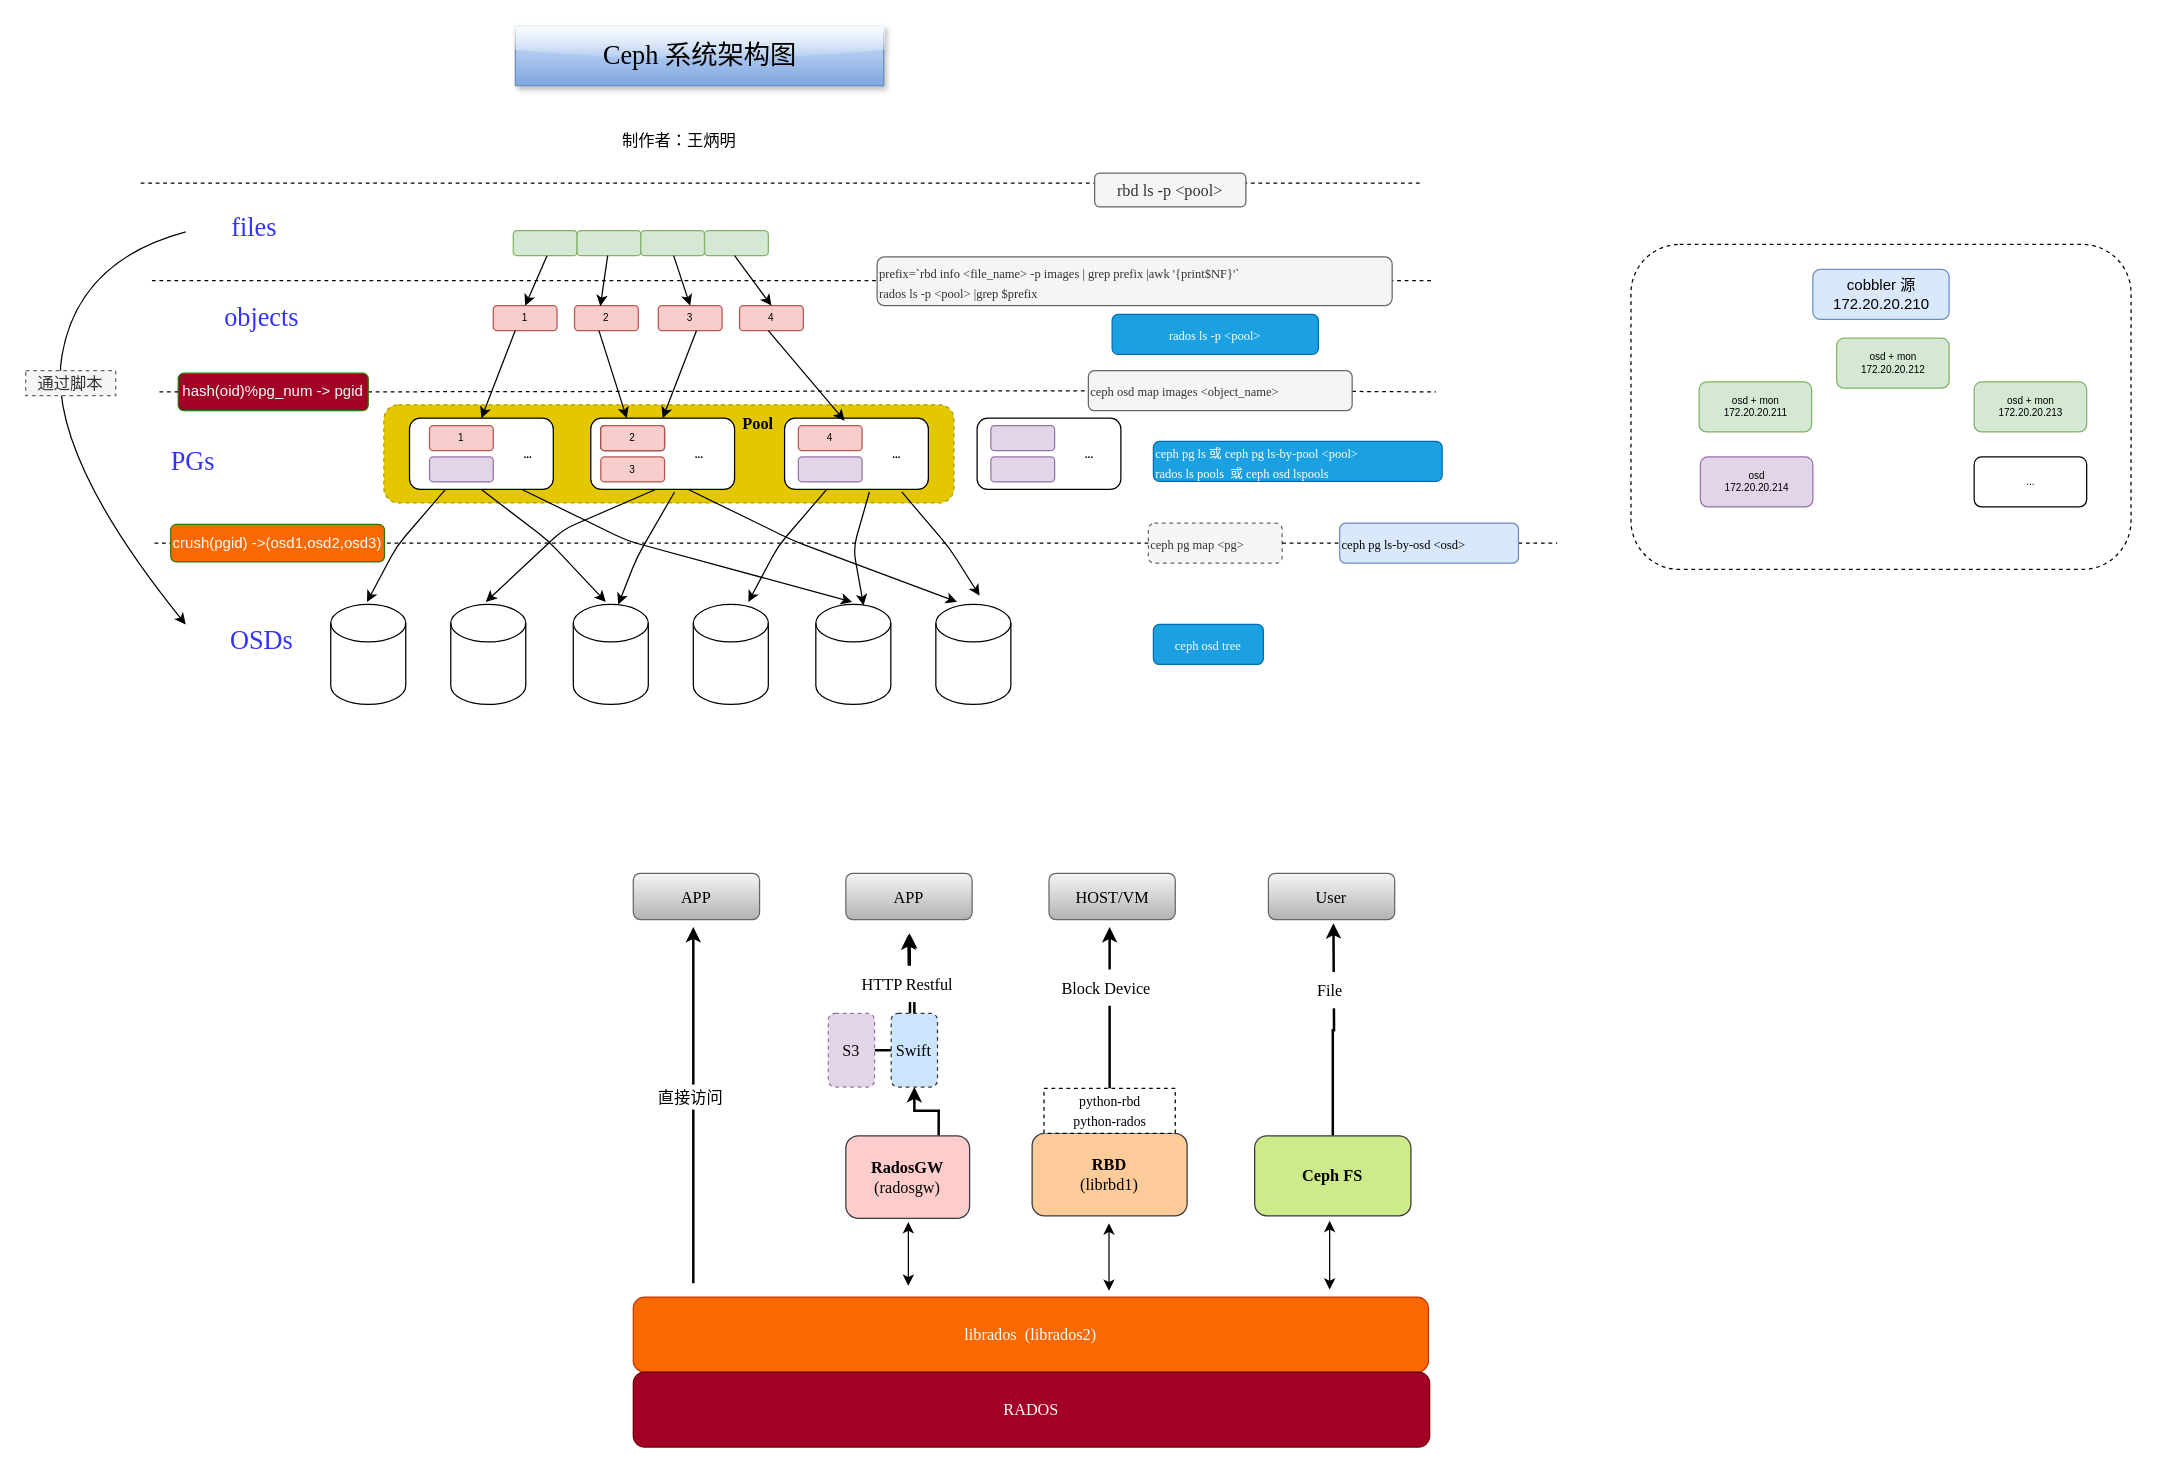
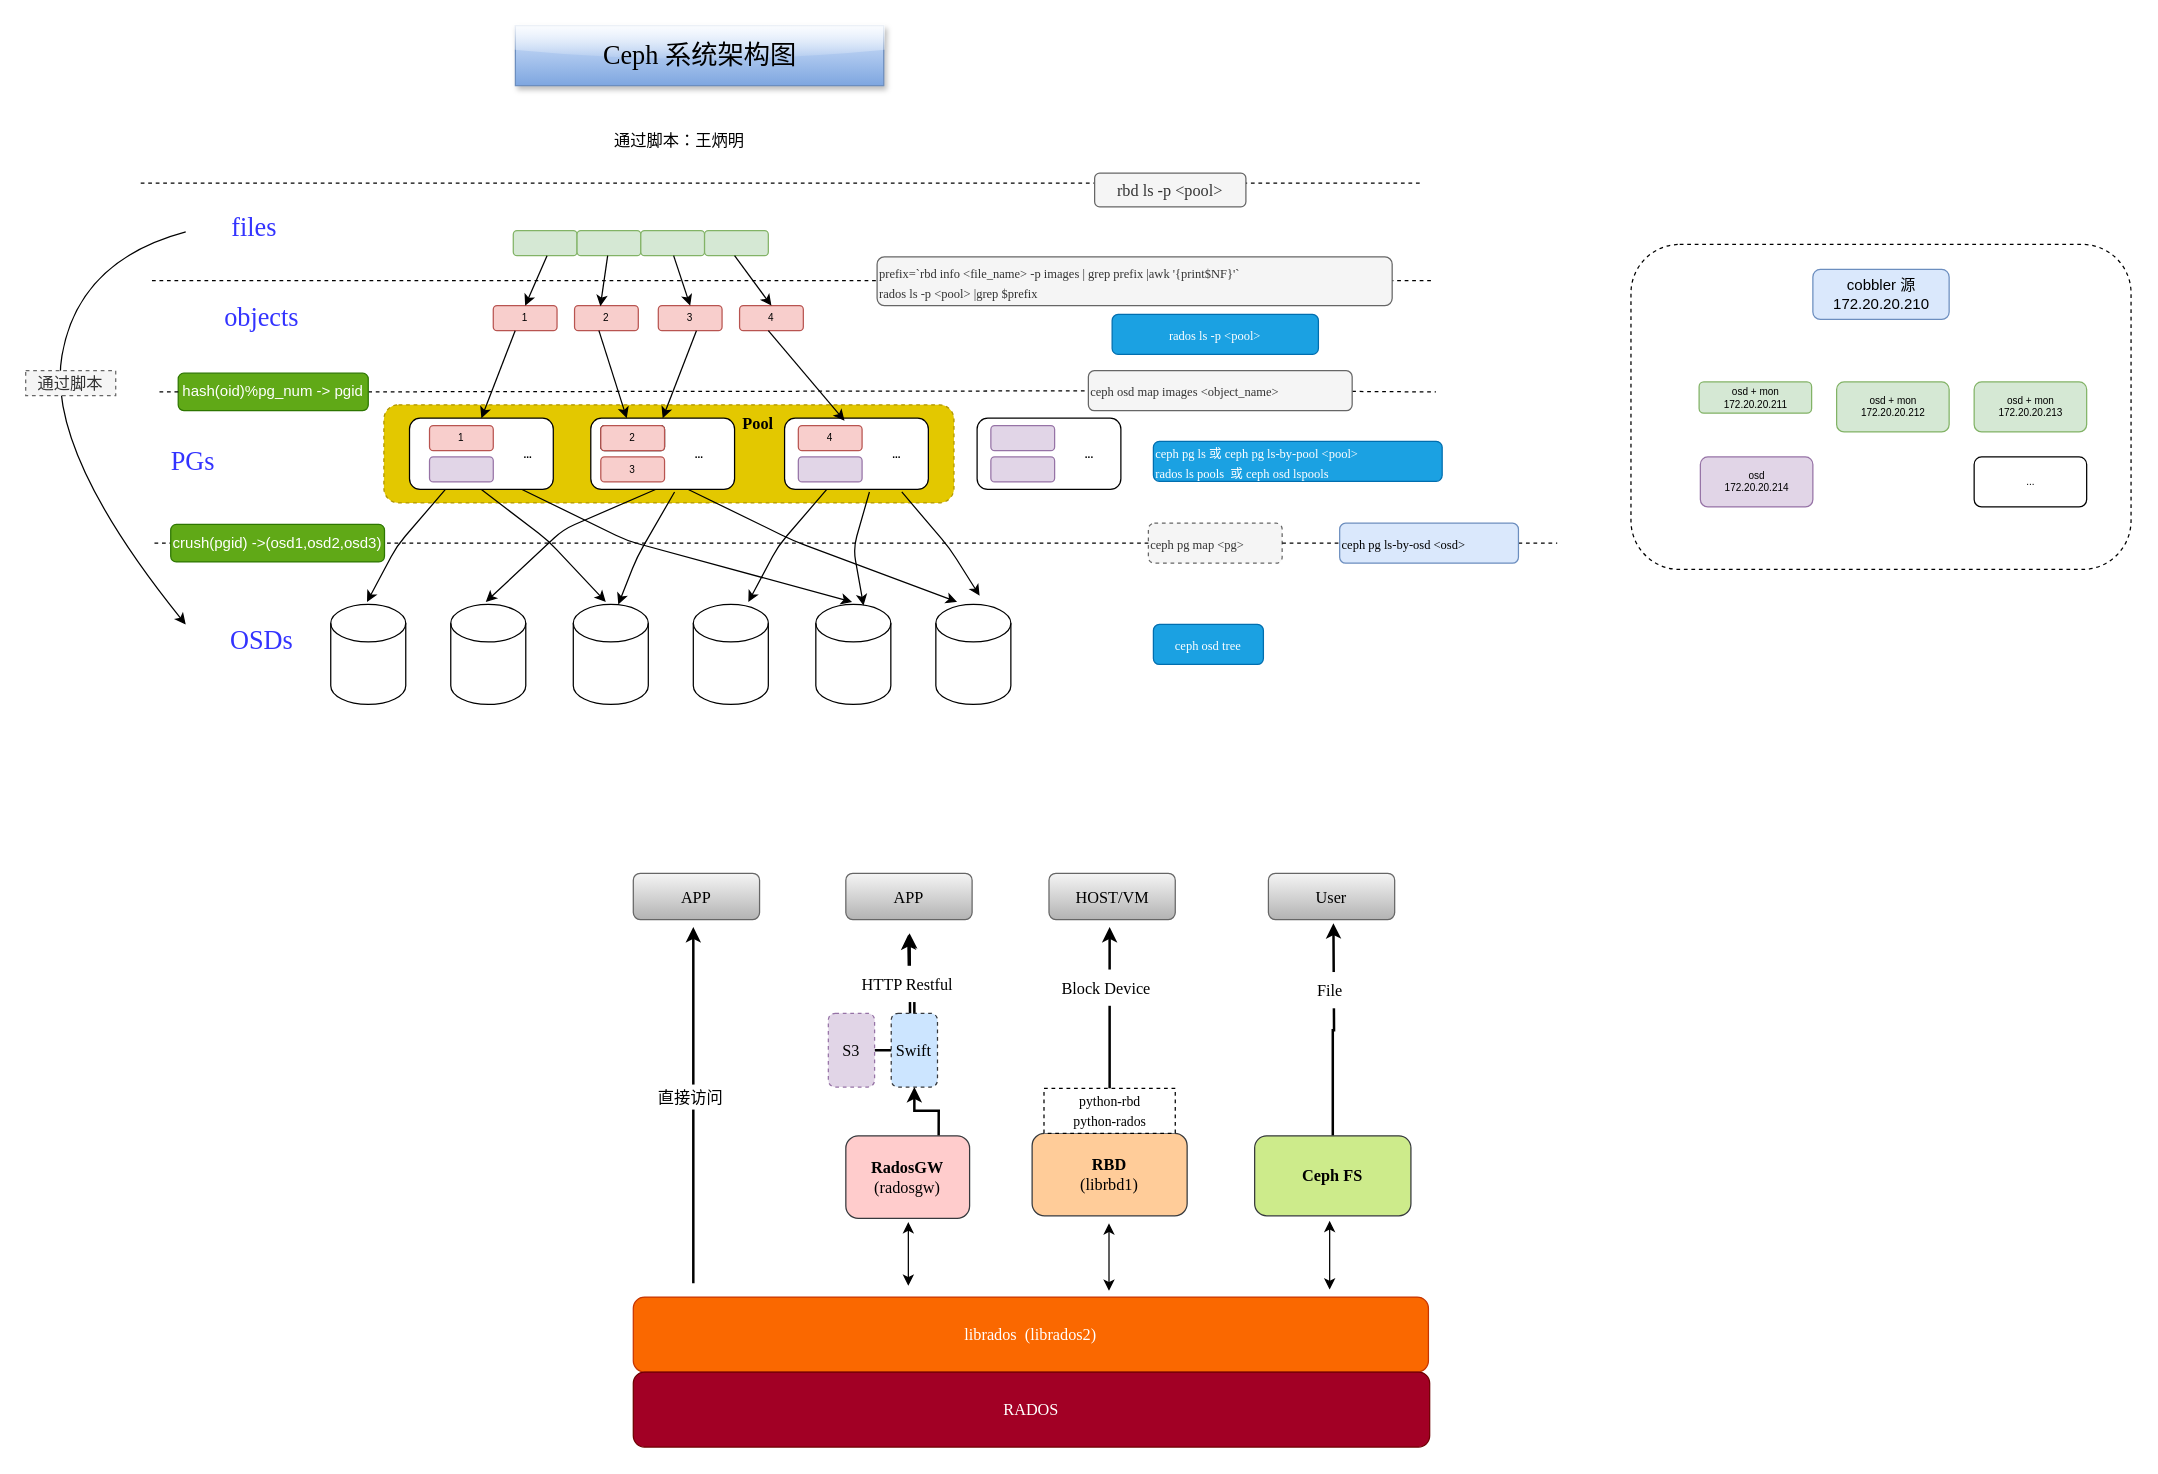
(679, 141) -> (679, 141)
(1893, 363) -> (1893, 407)
(273, 392) -> (273, 392)
(1755, 407) -> (1755, 398)
(278, 543) -> (278, 543)
